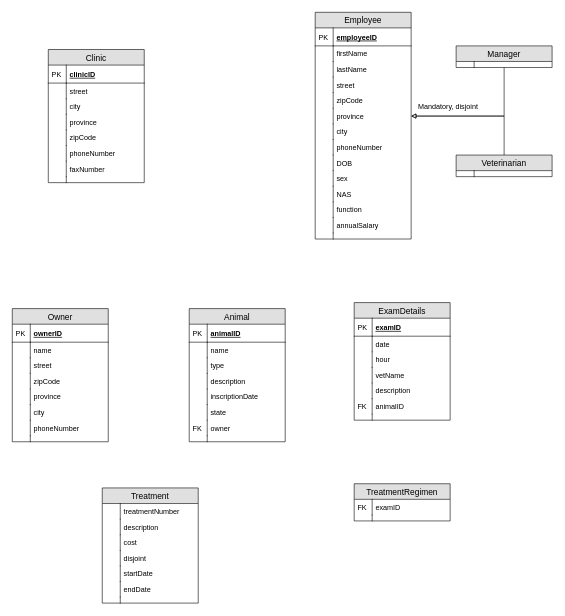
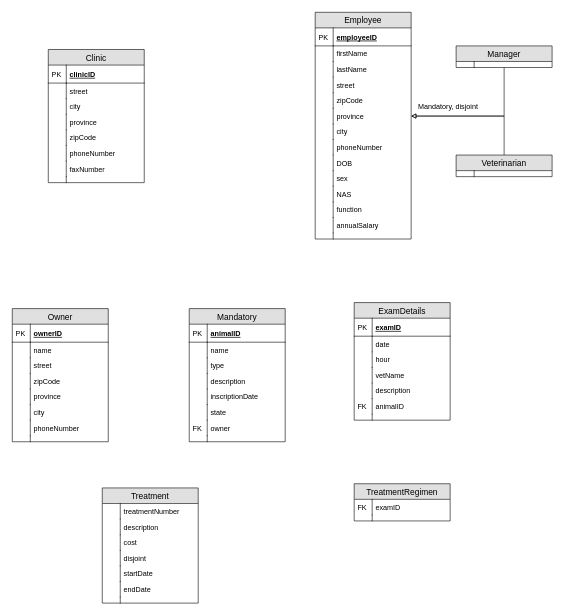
(237, 317) -> (237, 317)
